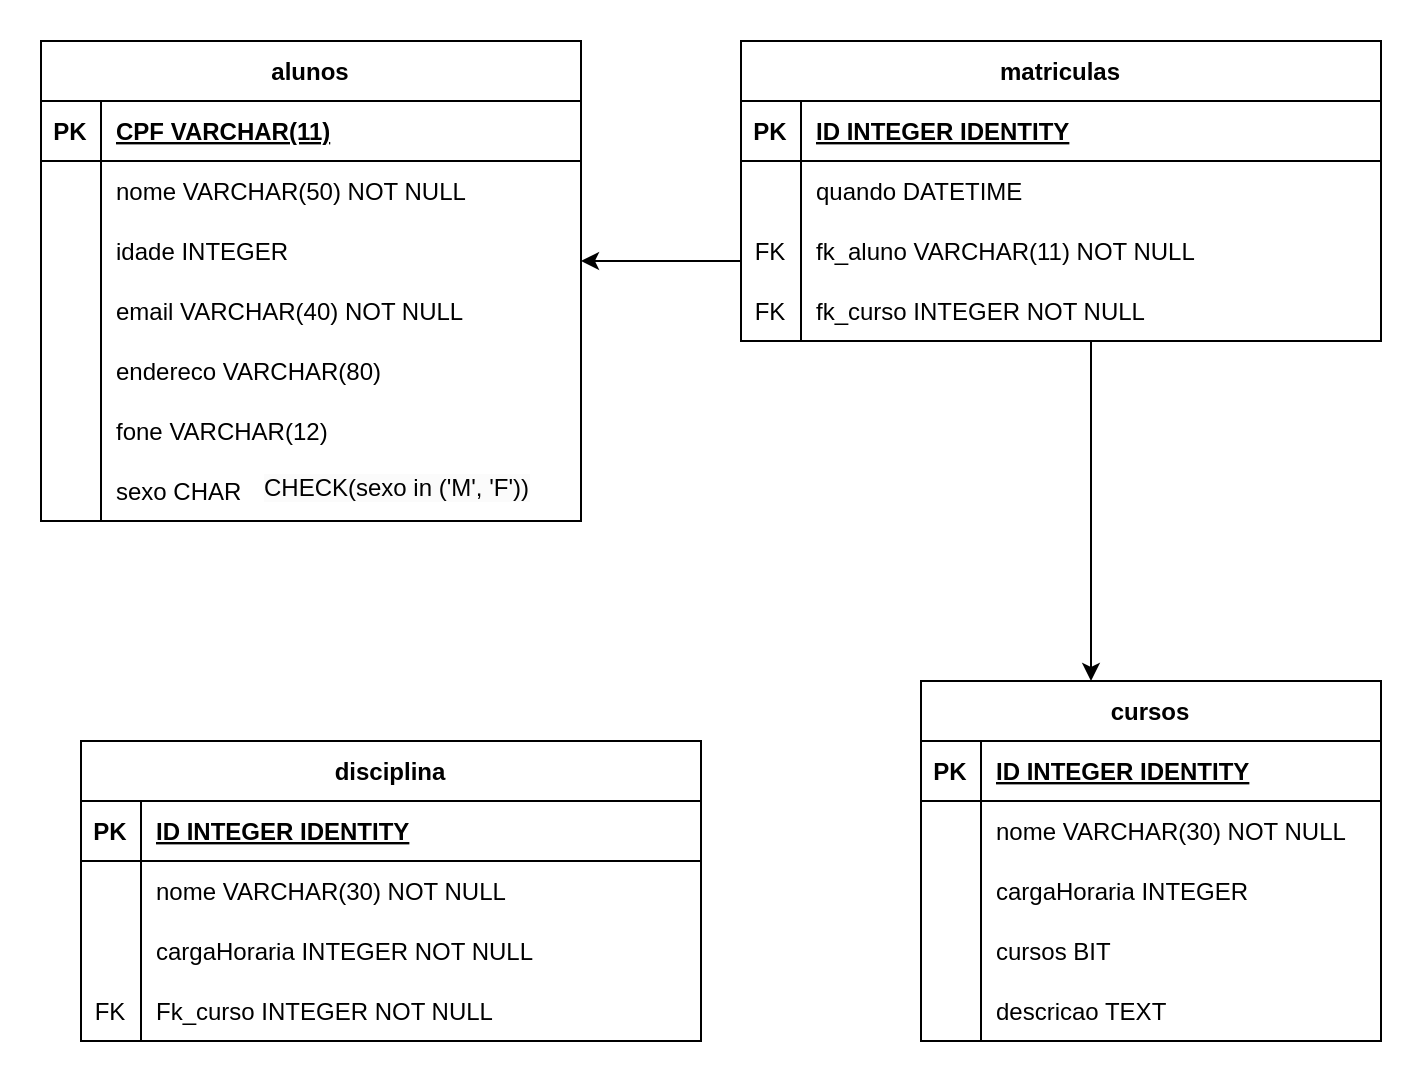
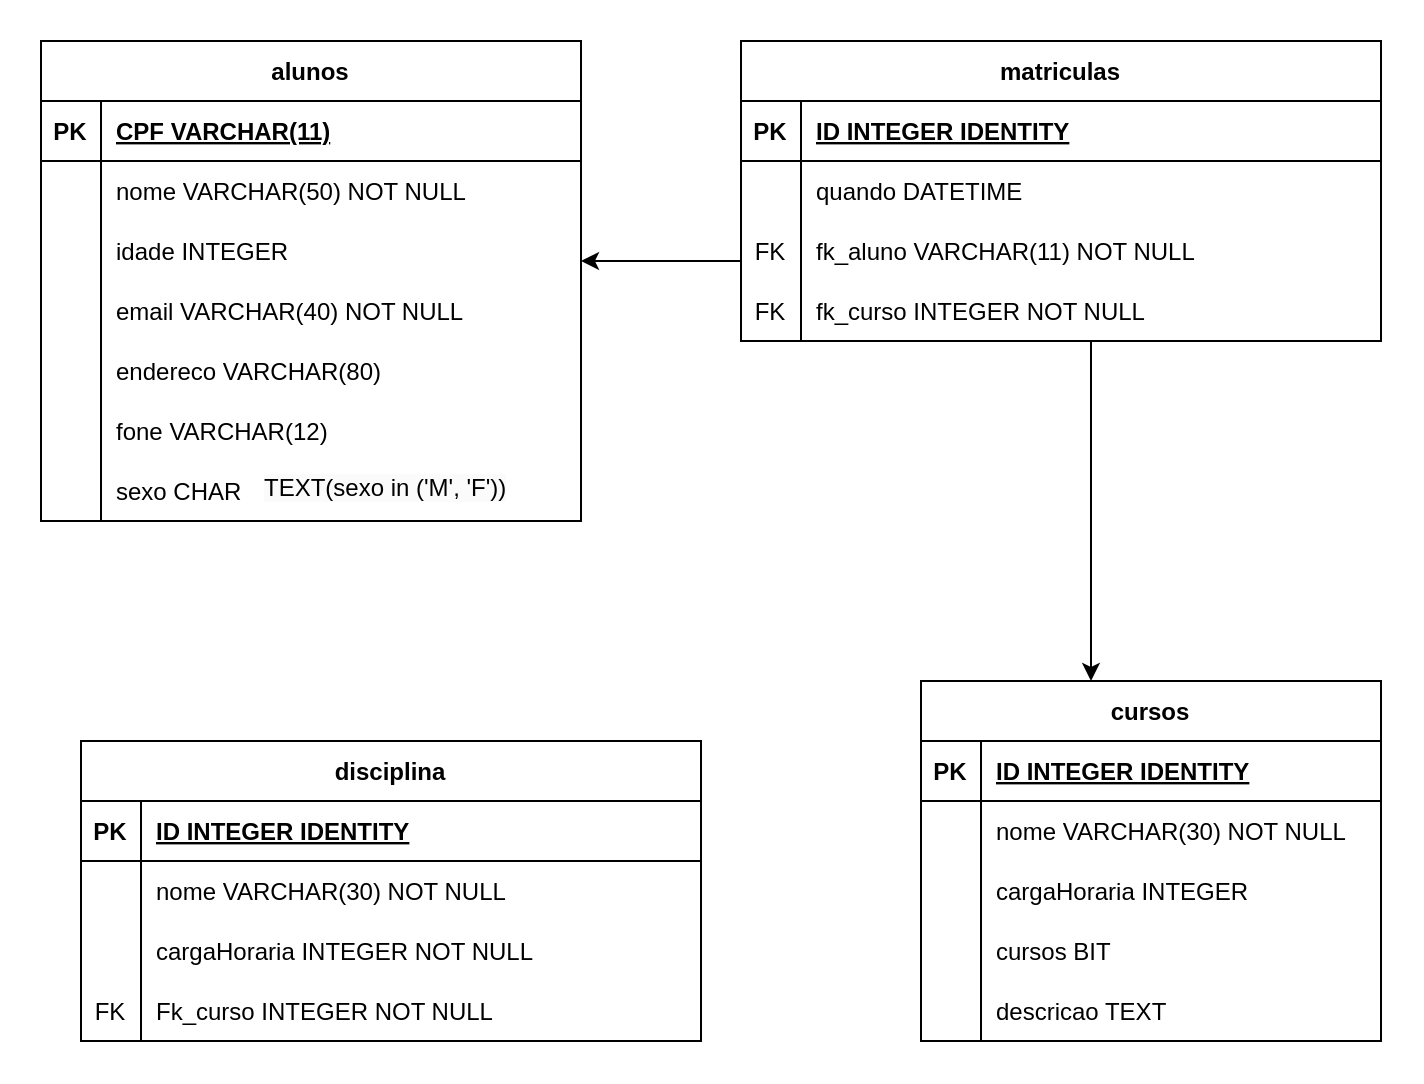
(405, 489) -> (398, 489)
